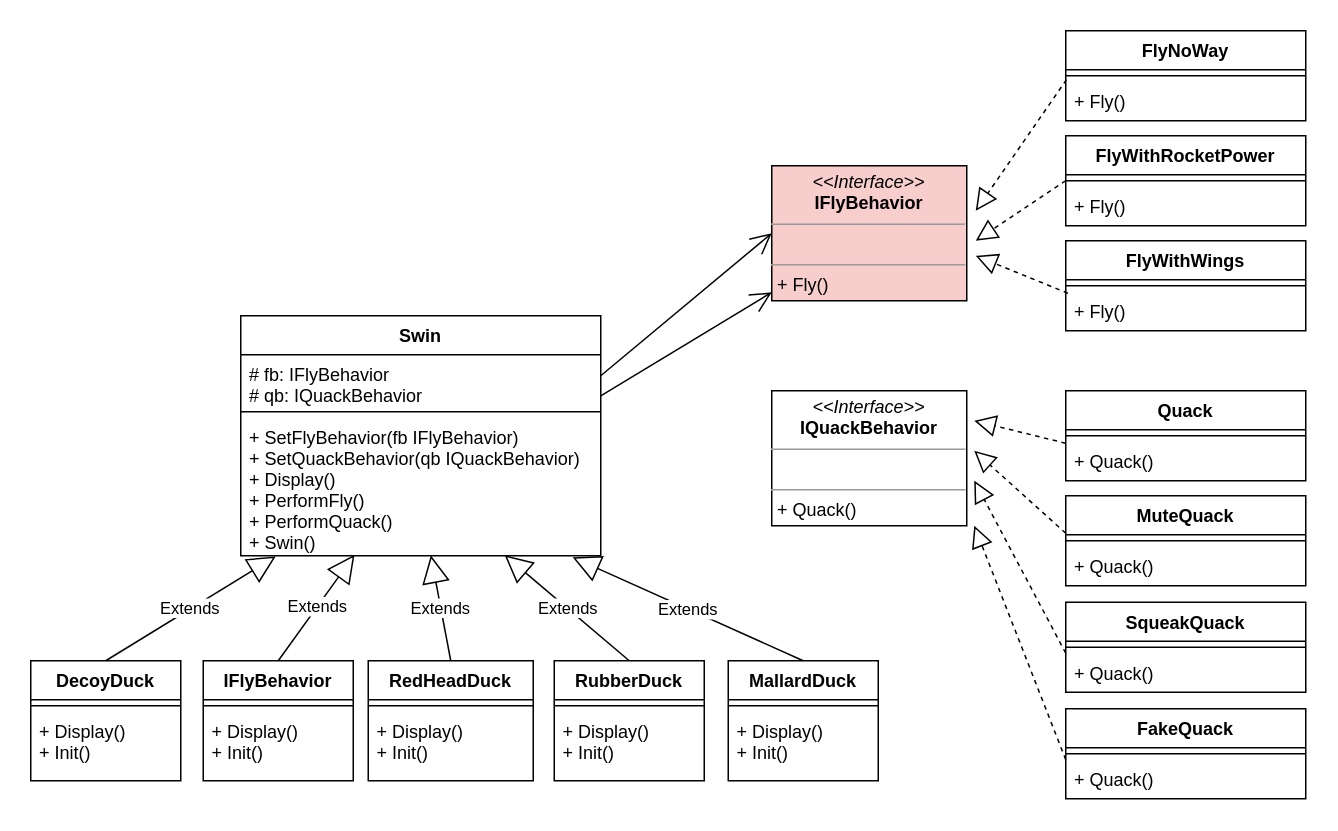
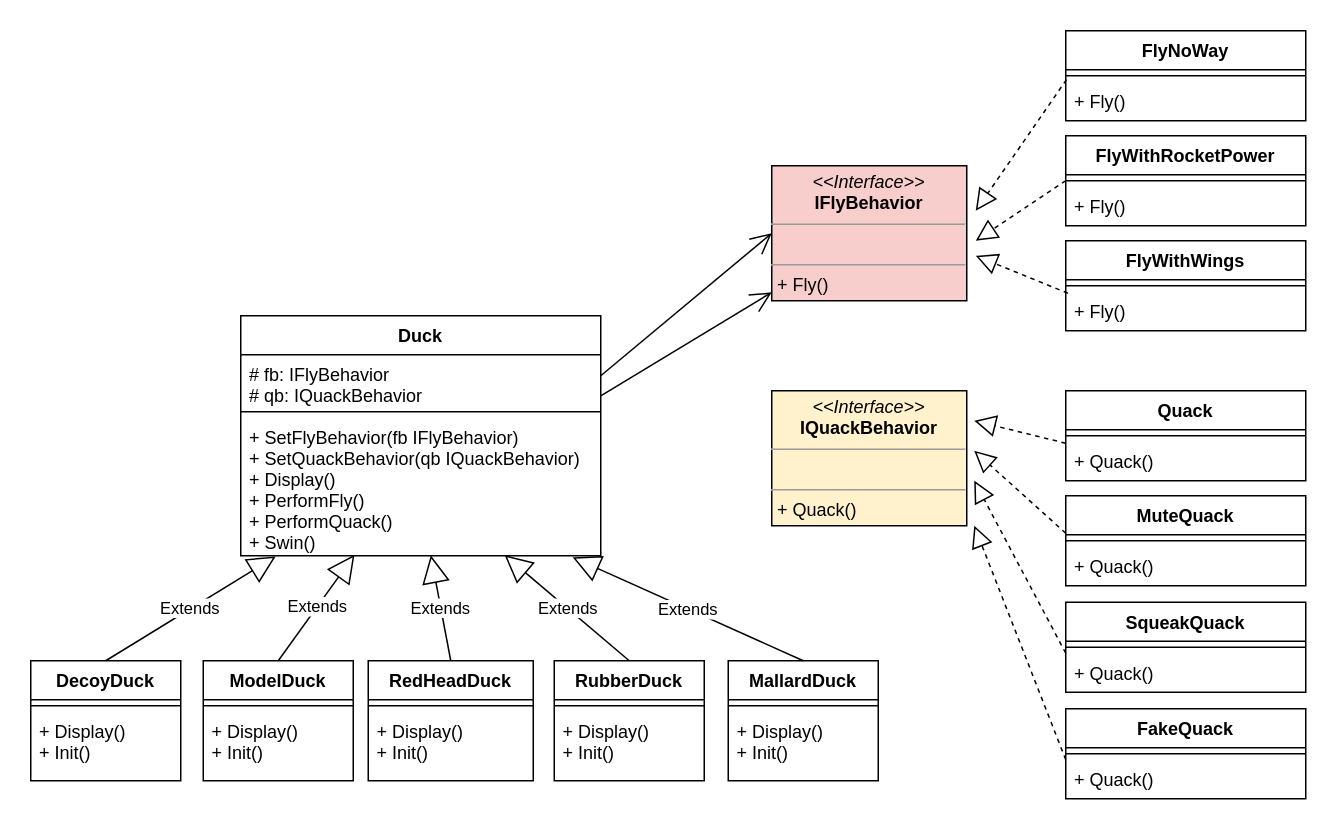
(420, 336) -> (420, 336)
(869, 458) -> (869, 458)
(278, 681) -> (278, 681)
